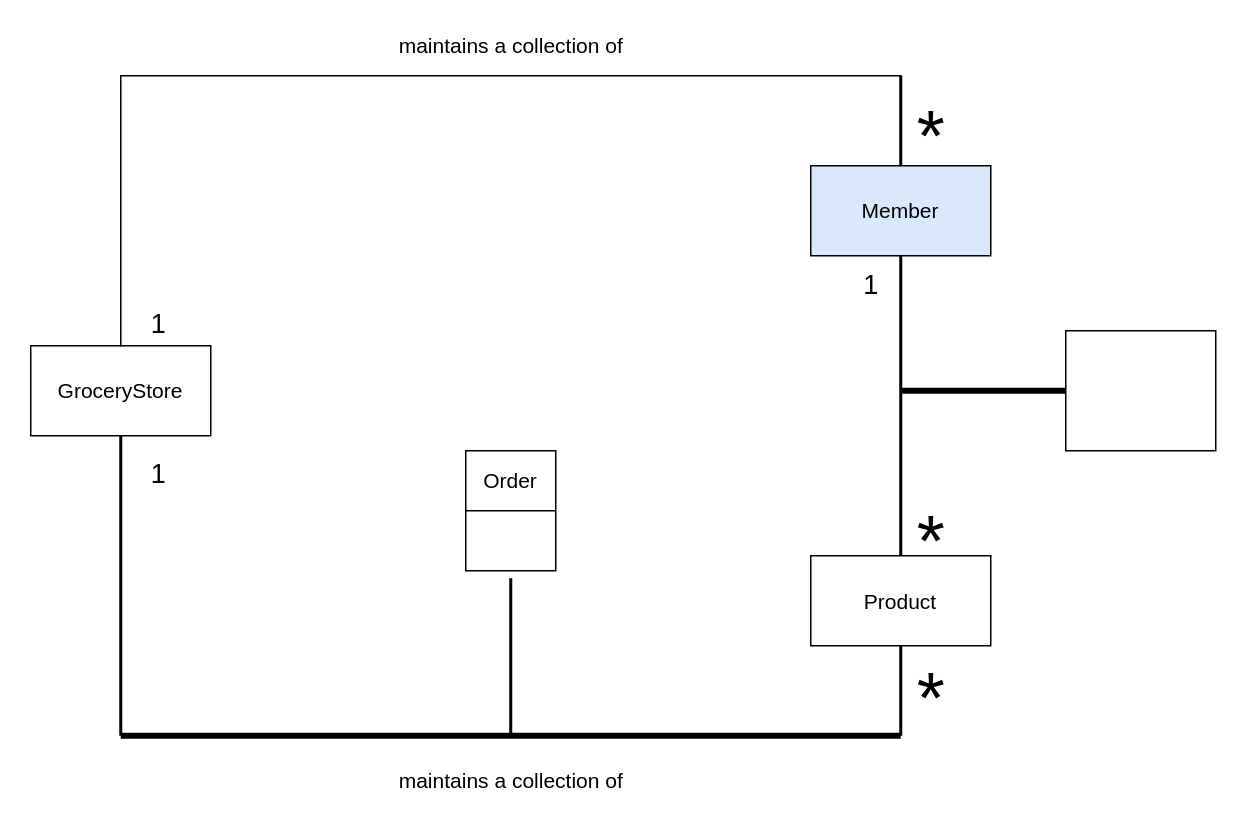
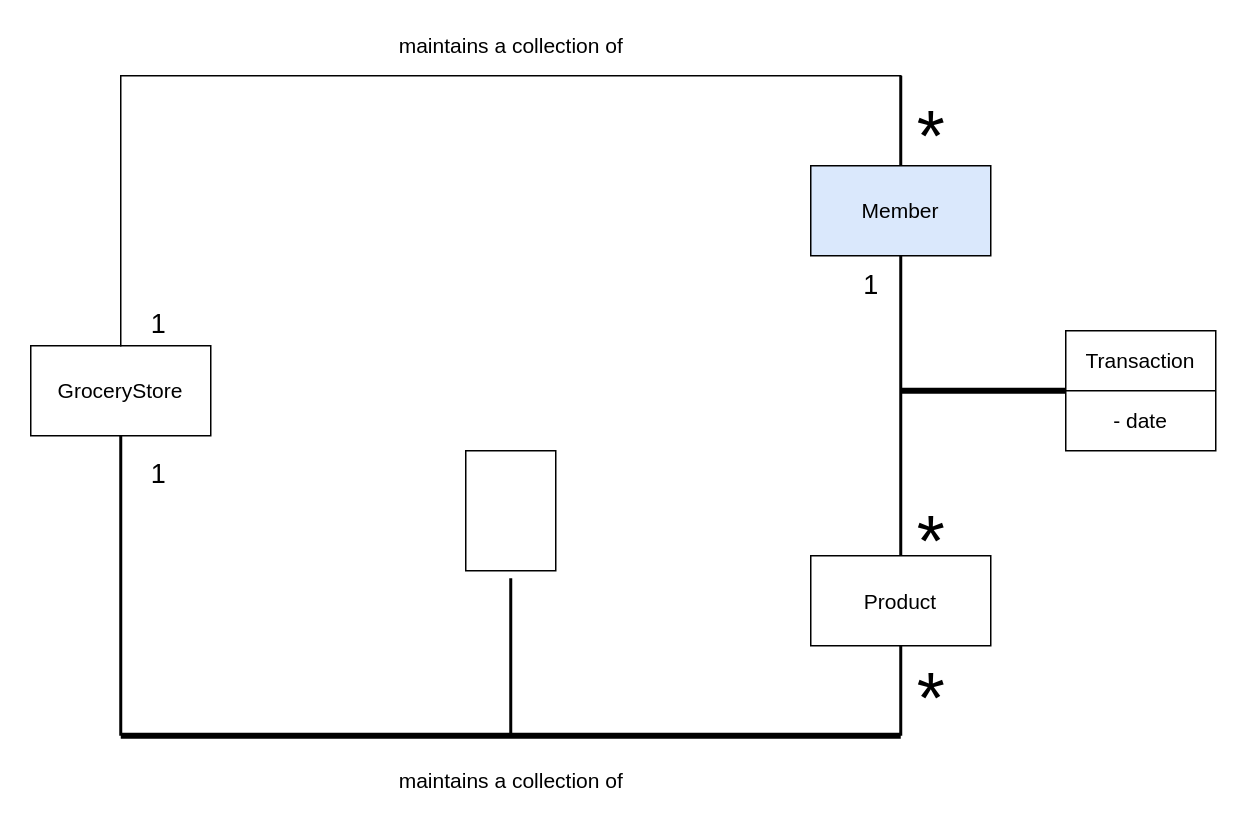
none -> (1141, 361)
none -> (1141, 421)
(511, 481) -> none
